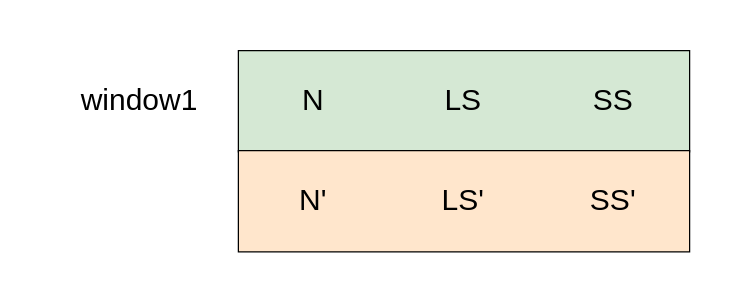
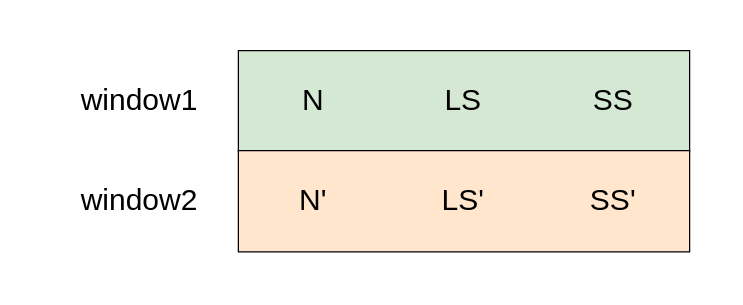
none -> (139, 201)
